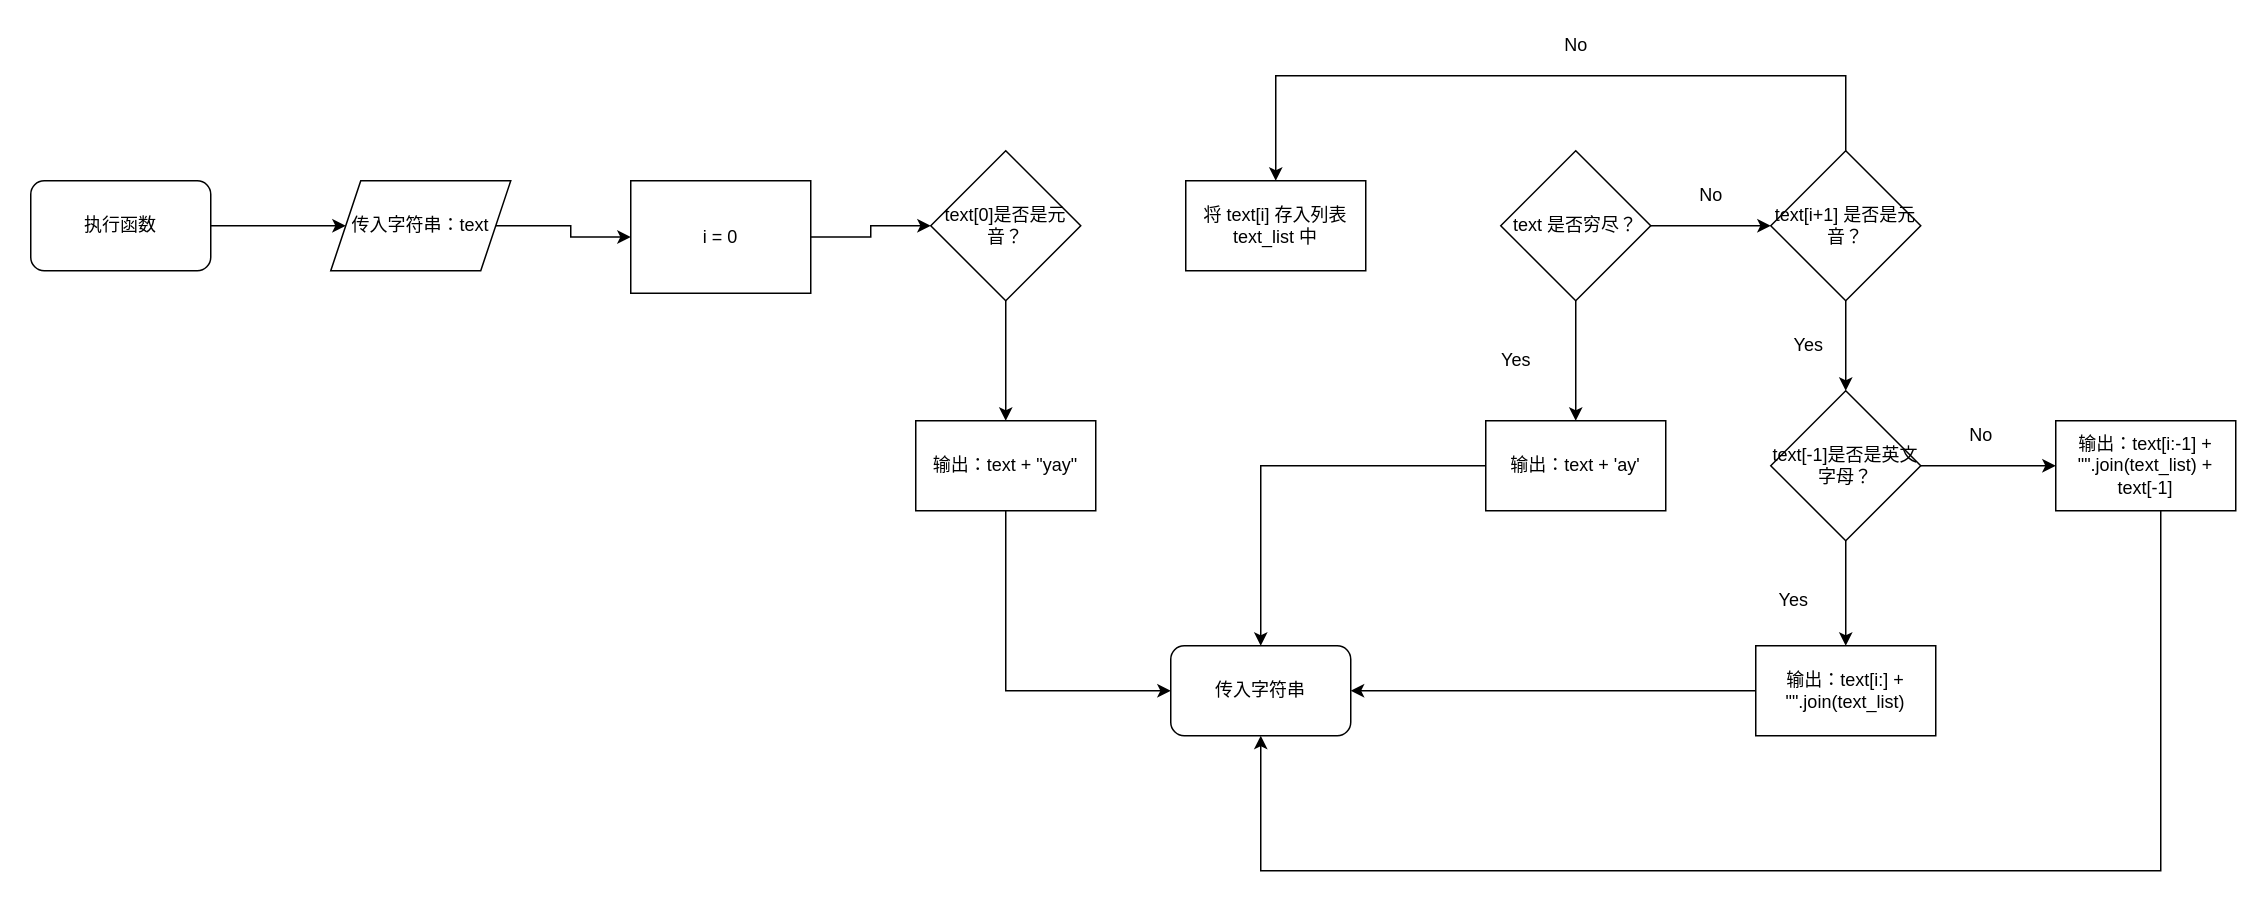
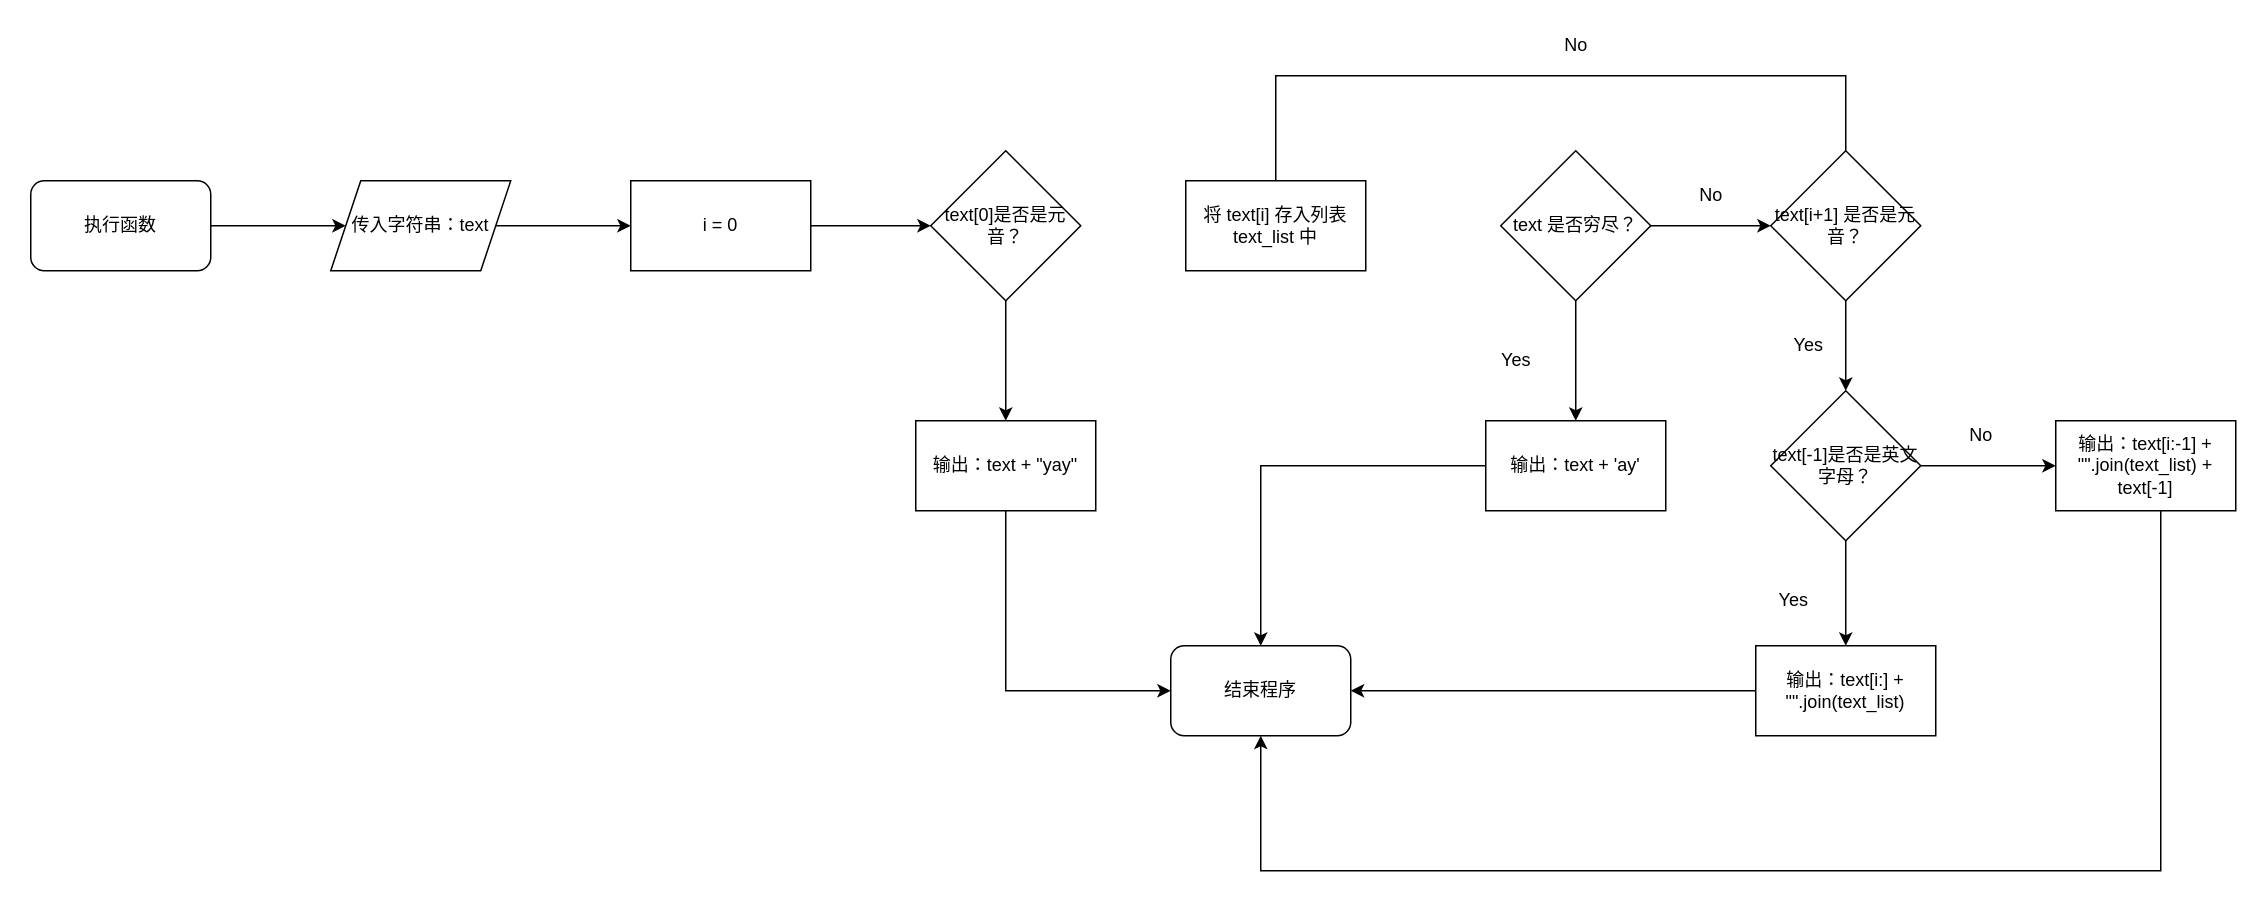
(1276, 169) -> (1276, 173)
(721, 237) -> (721, 226)
(1261, 691) -> (1261, 691)
